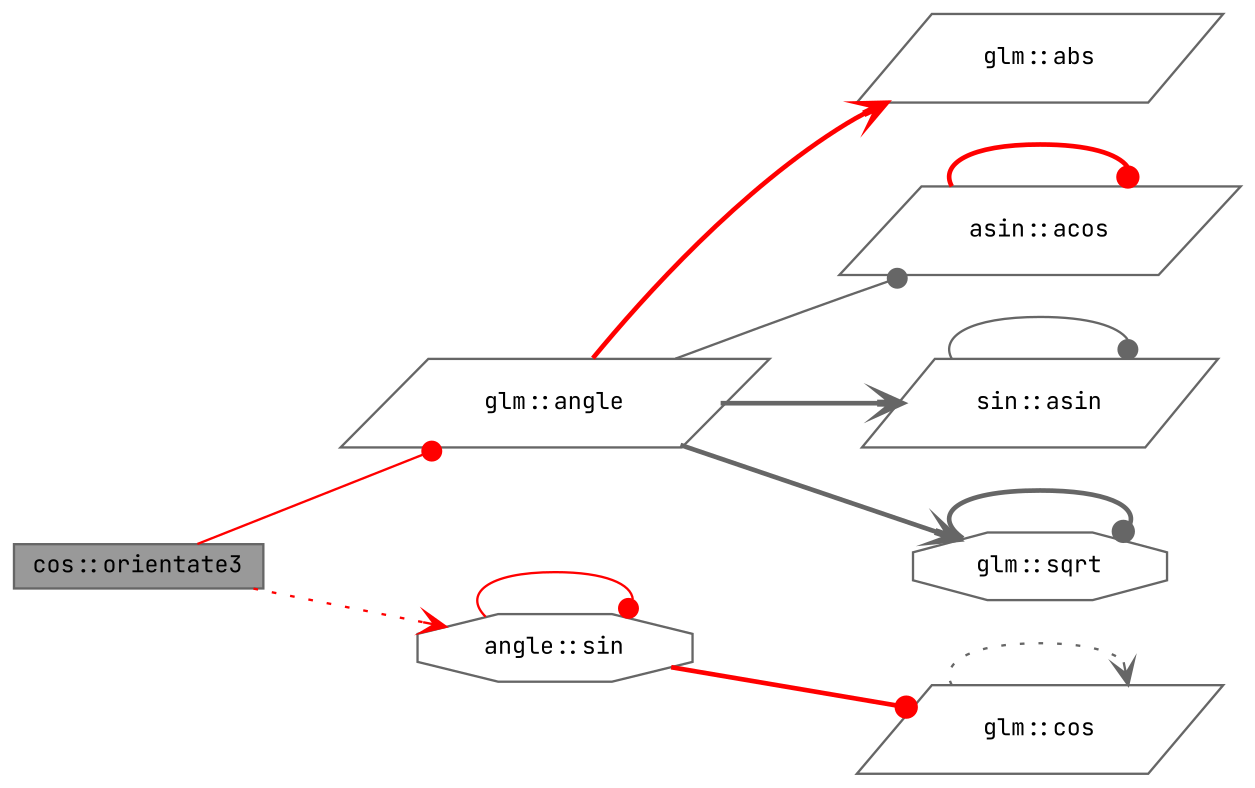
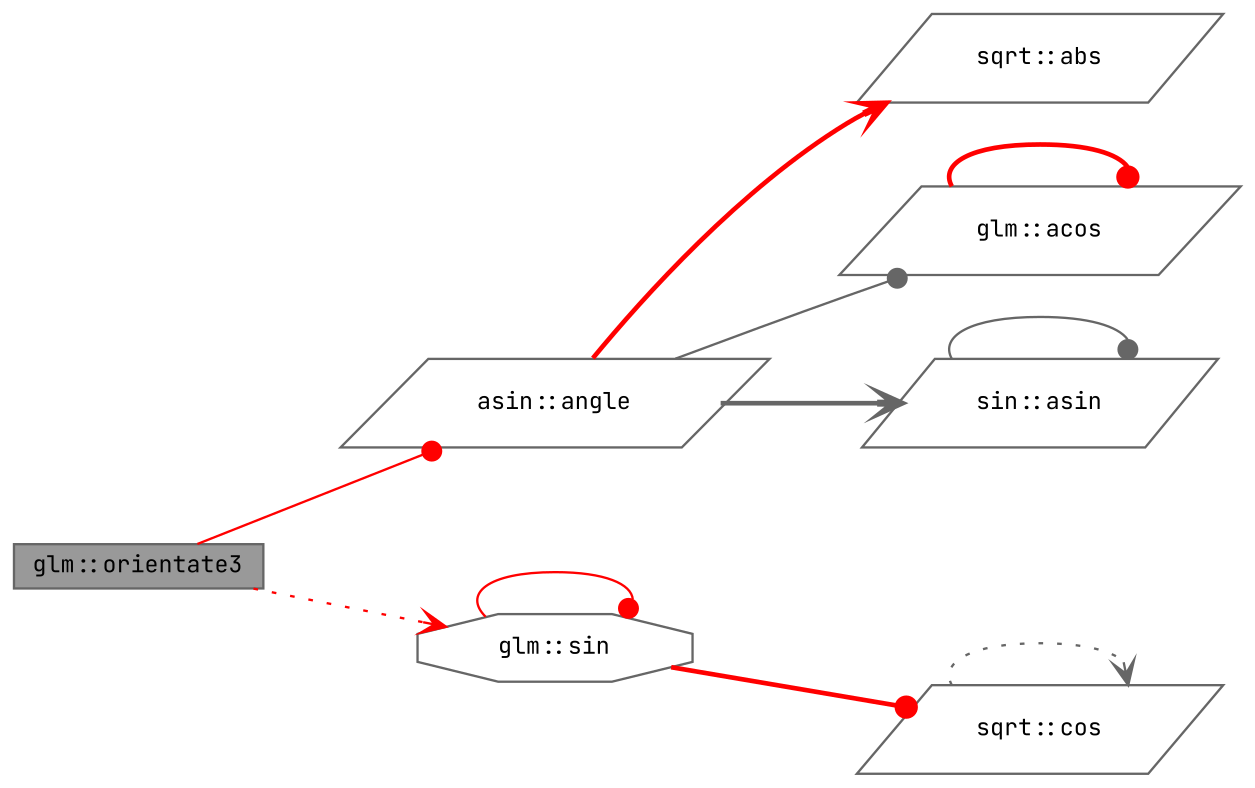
(1040, 58) -> (1040, 58)
(1040, 231) -> (1040, 231)
(555, 403) -> (555, 403)
(139, 566) -> (139, 566)
(1040, 566) -> none
(555, 648) -> (555, 648)
(1040, 729) -> (1040, 729)
